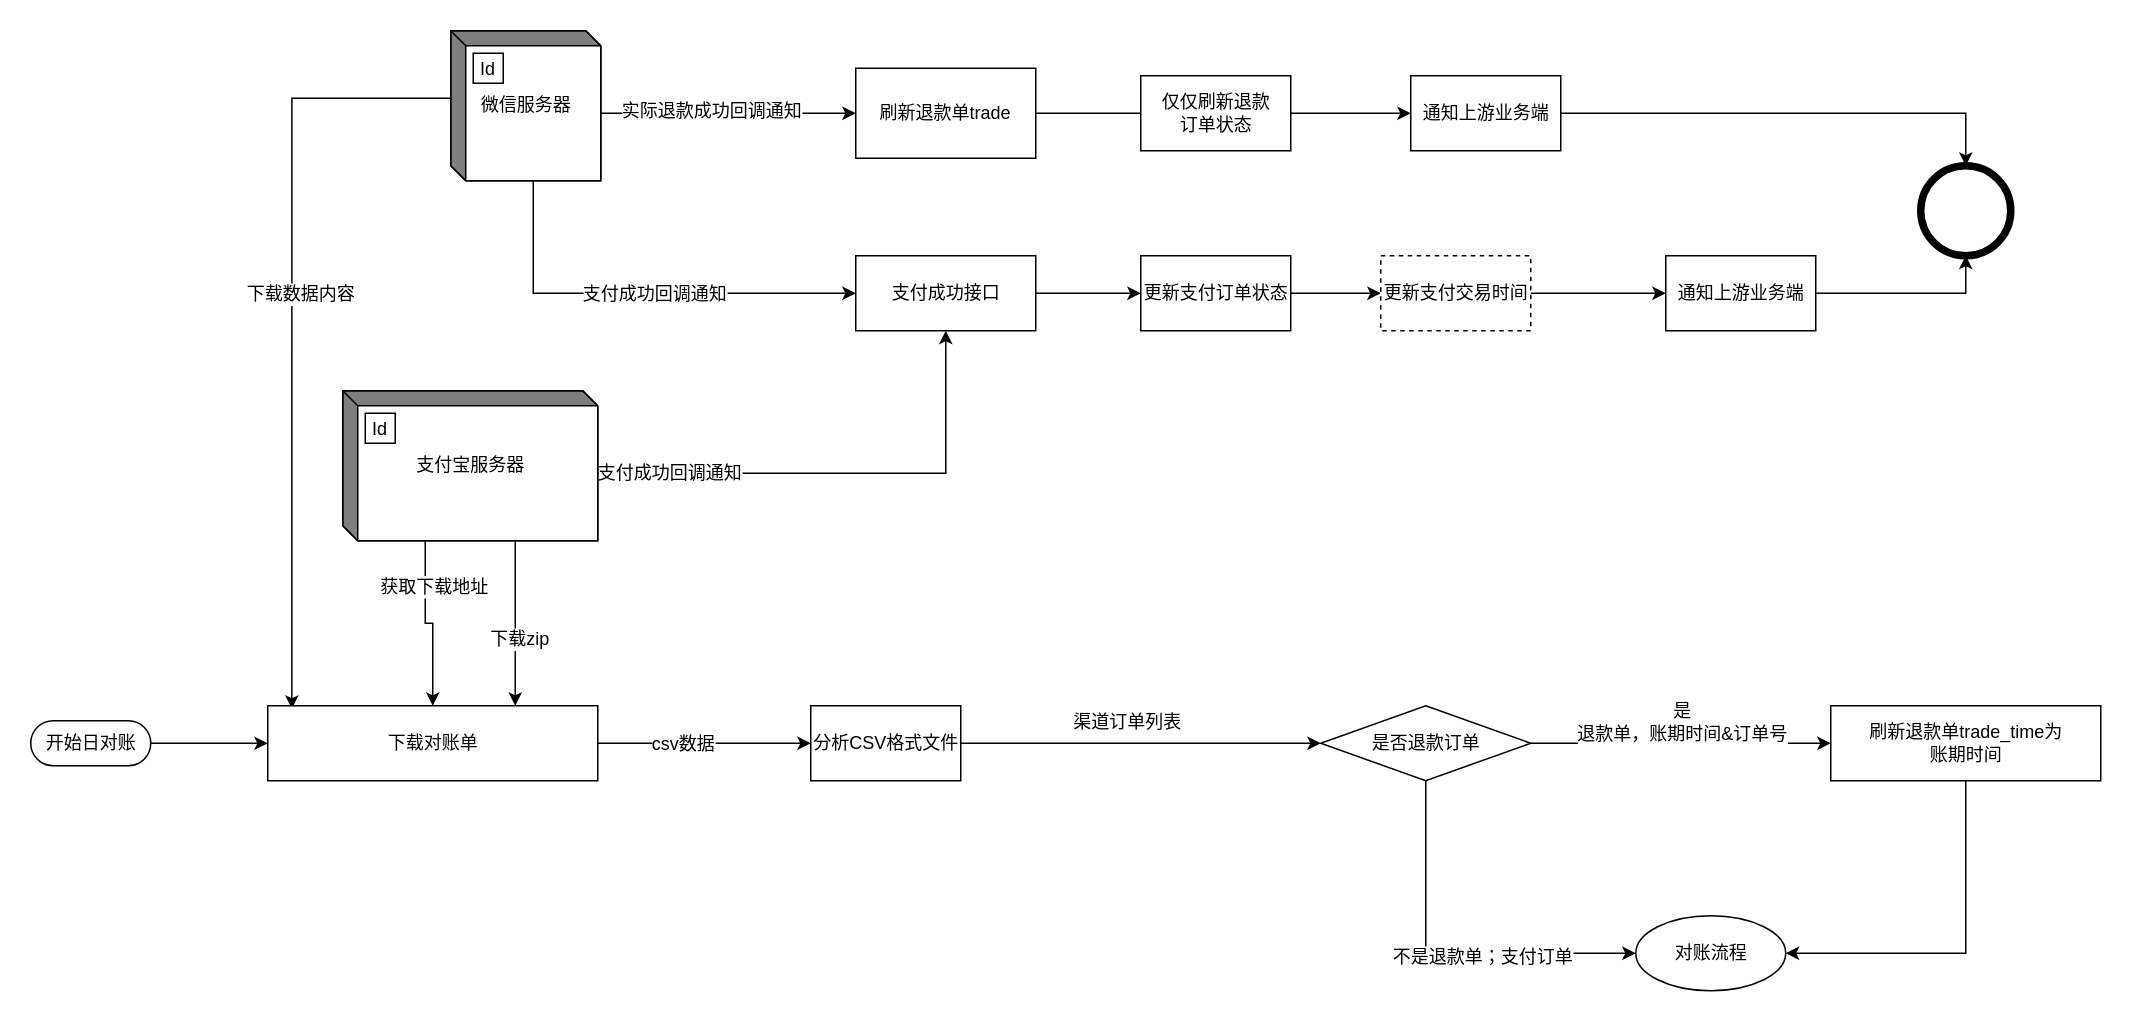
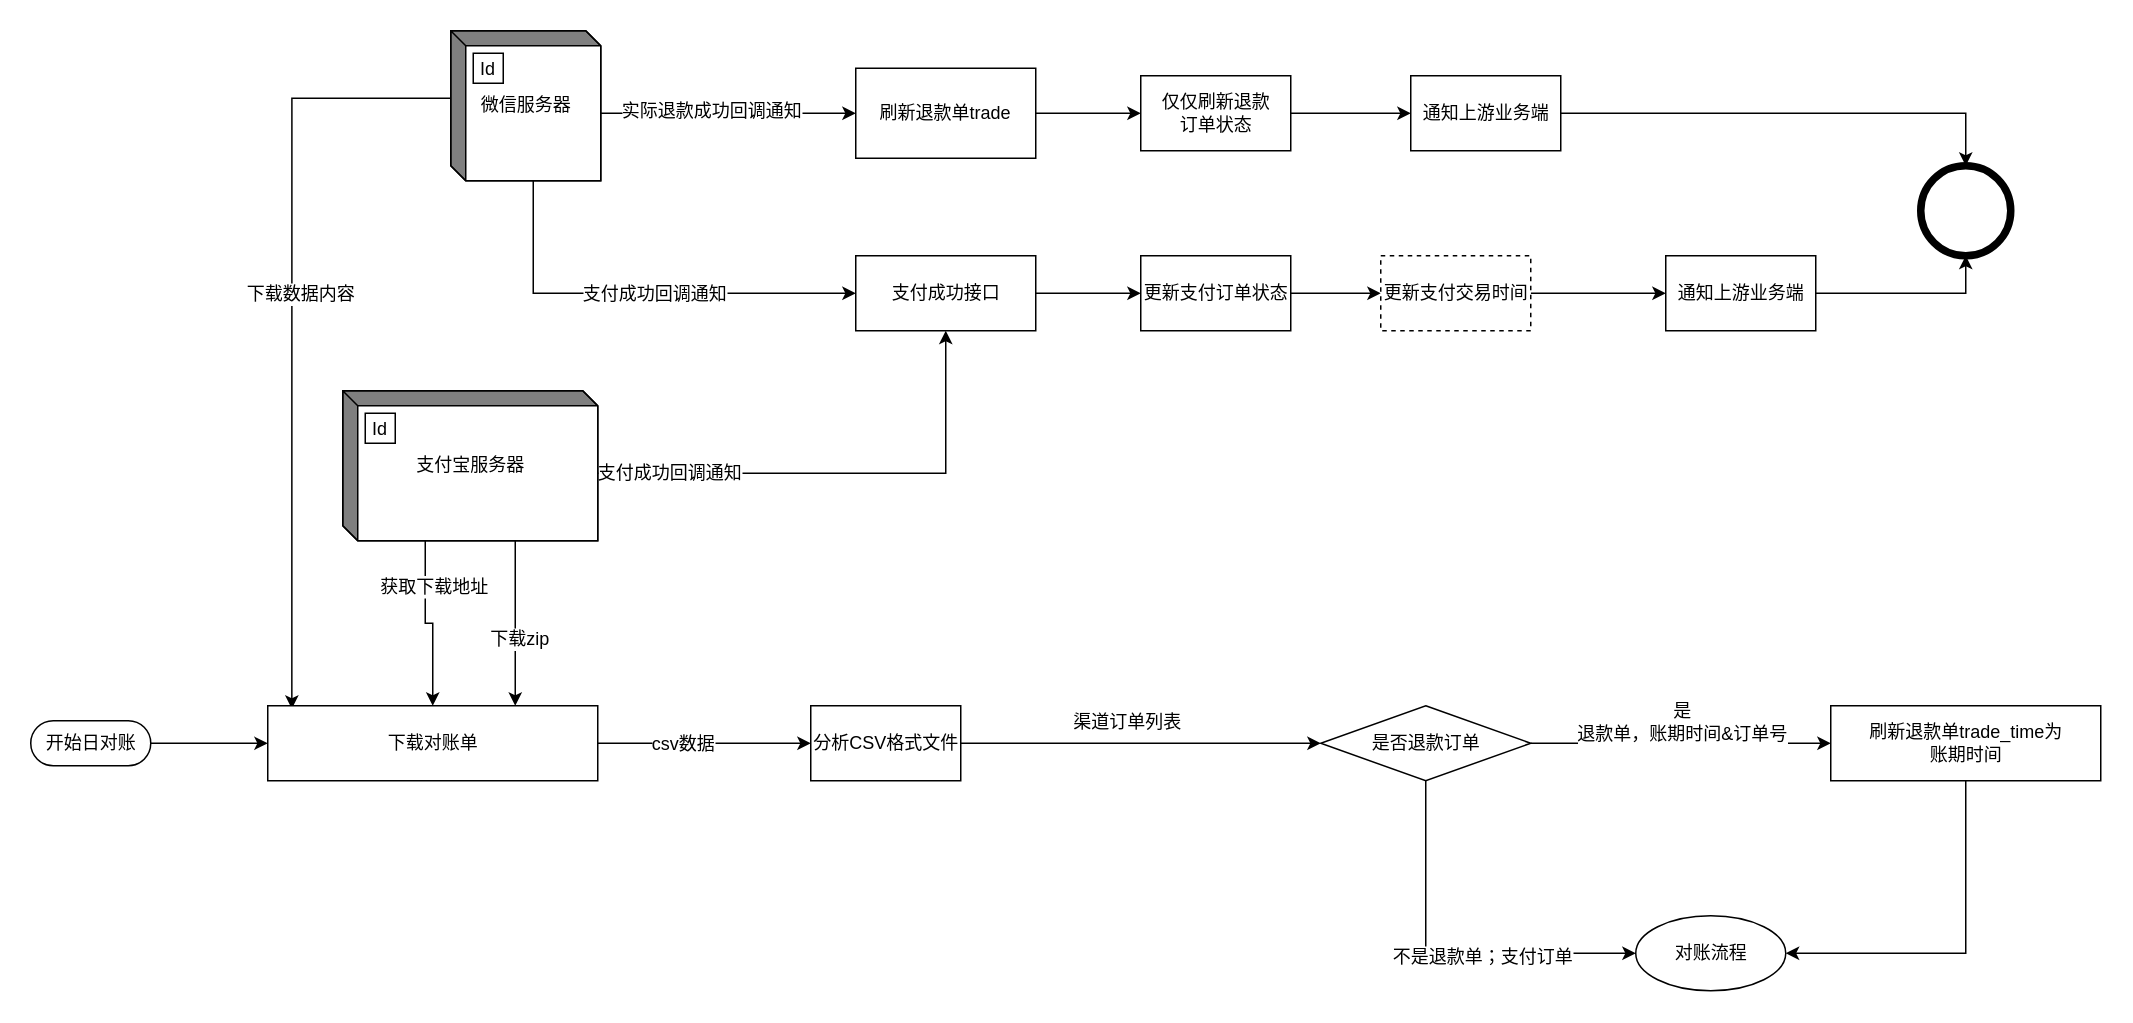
(1133, 113) -> (1129, 113)
